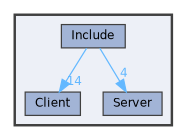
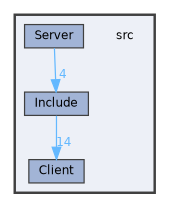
none -> (125, 36)
(110, 65) -> (55, 64)
